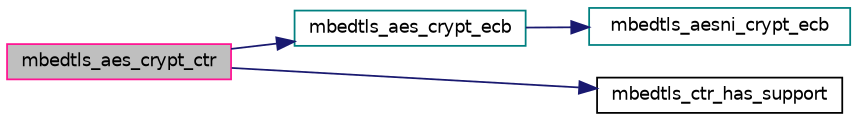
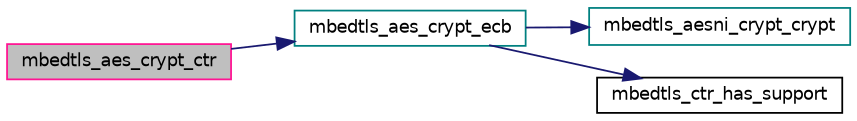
(720, 26) -> (720, 26)
(405, 78) -> (556, 60)
